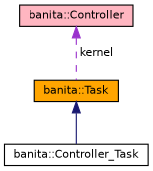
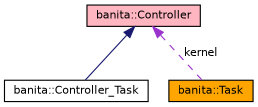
(76, 129) -> (106, 58)
